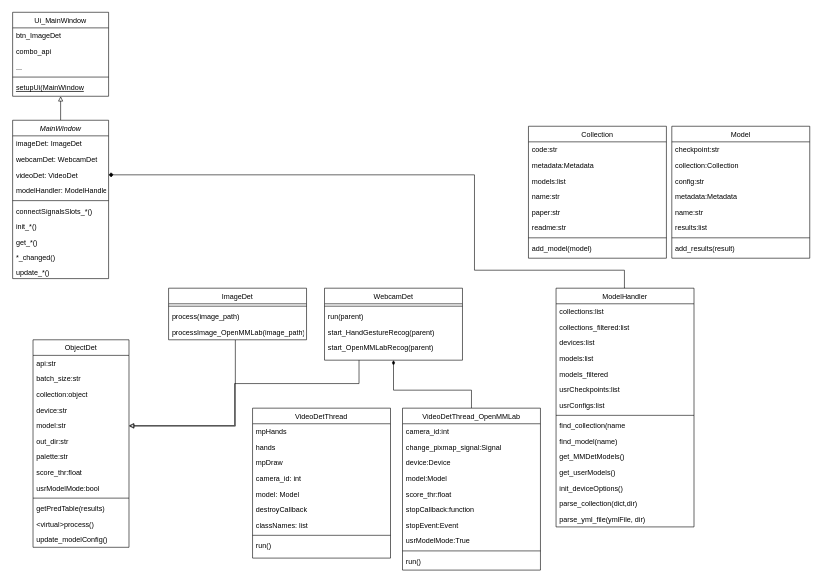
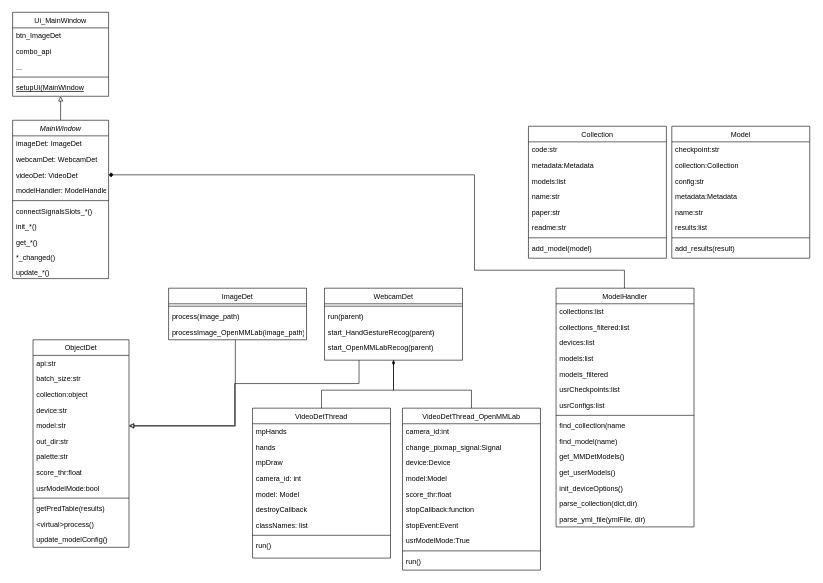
none -> (347, 390)
